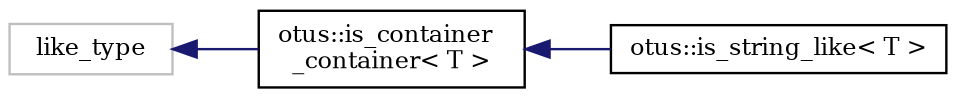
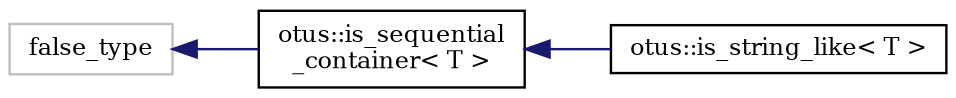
(91, 49) -> (91, 49)
(392, 49) -> (392, 49)
